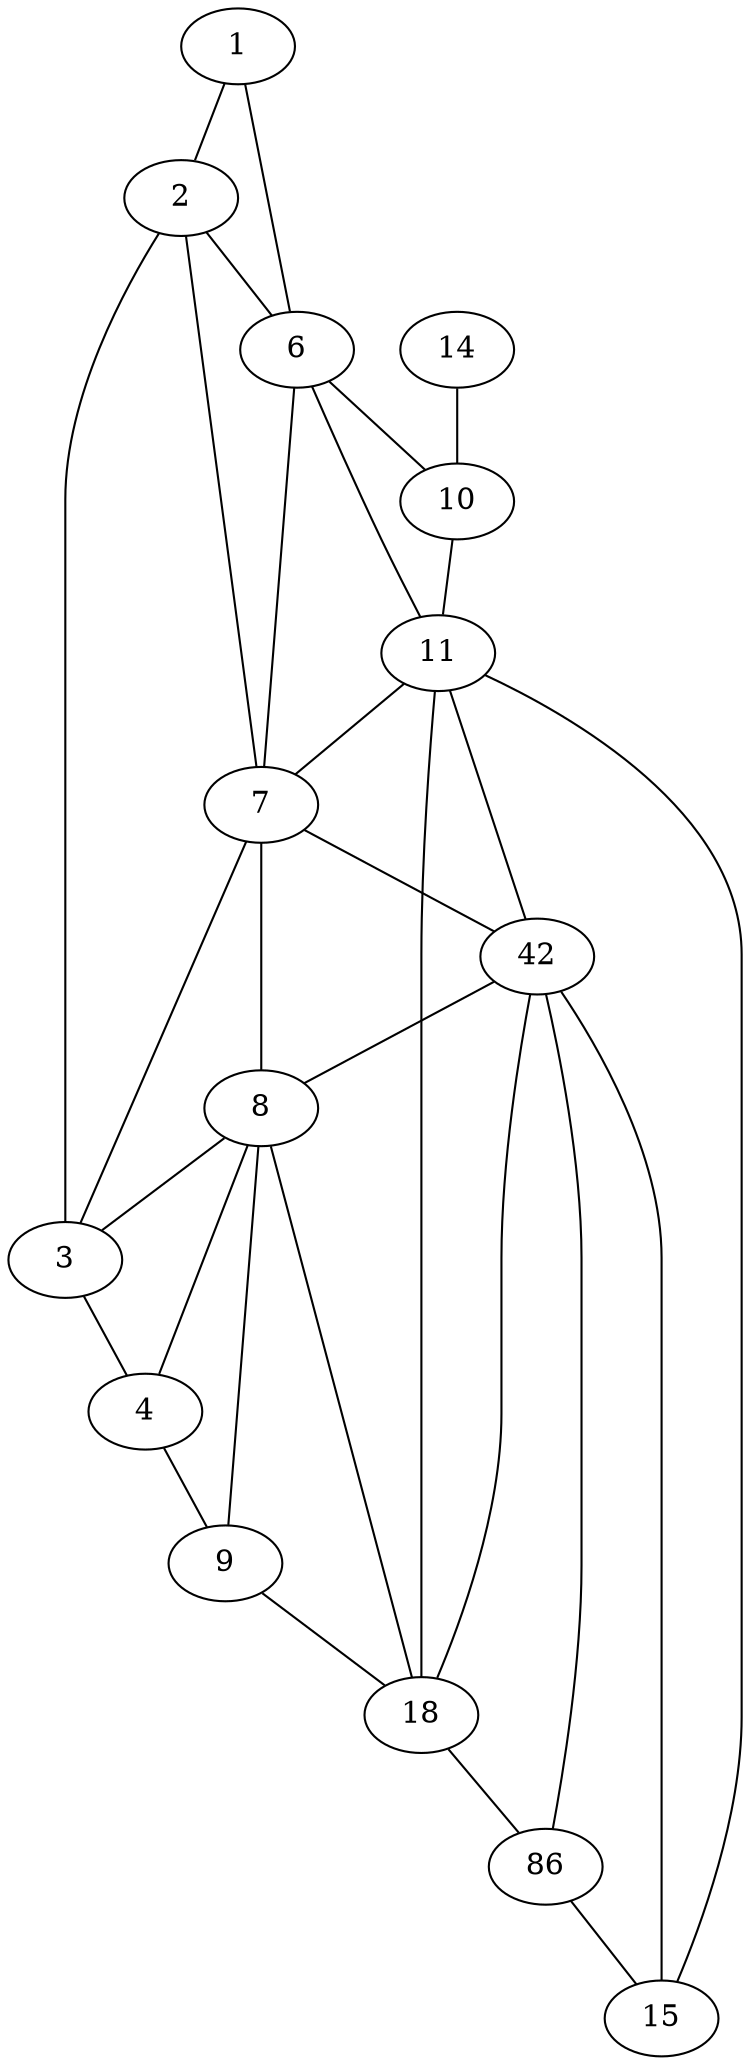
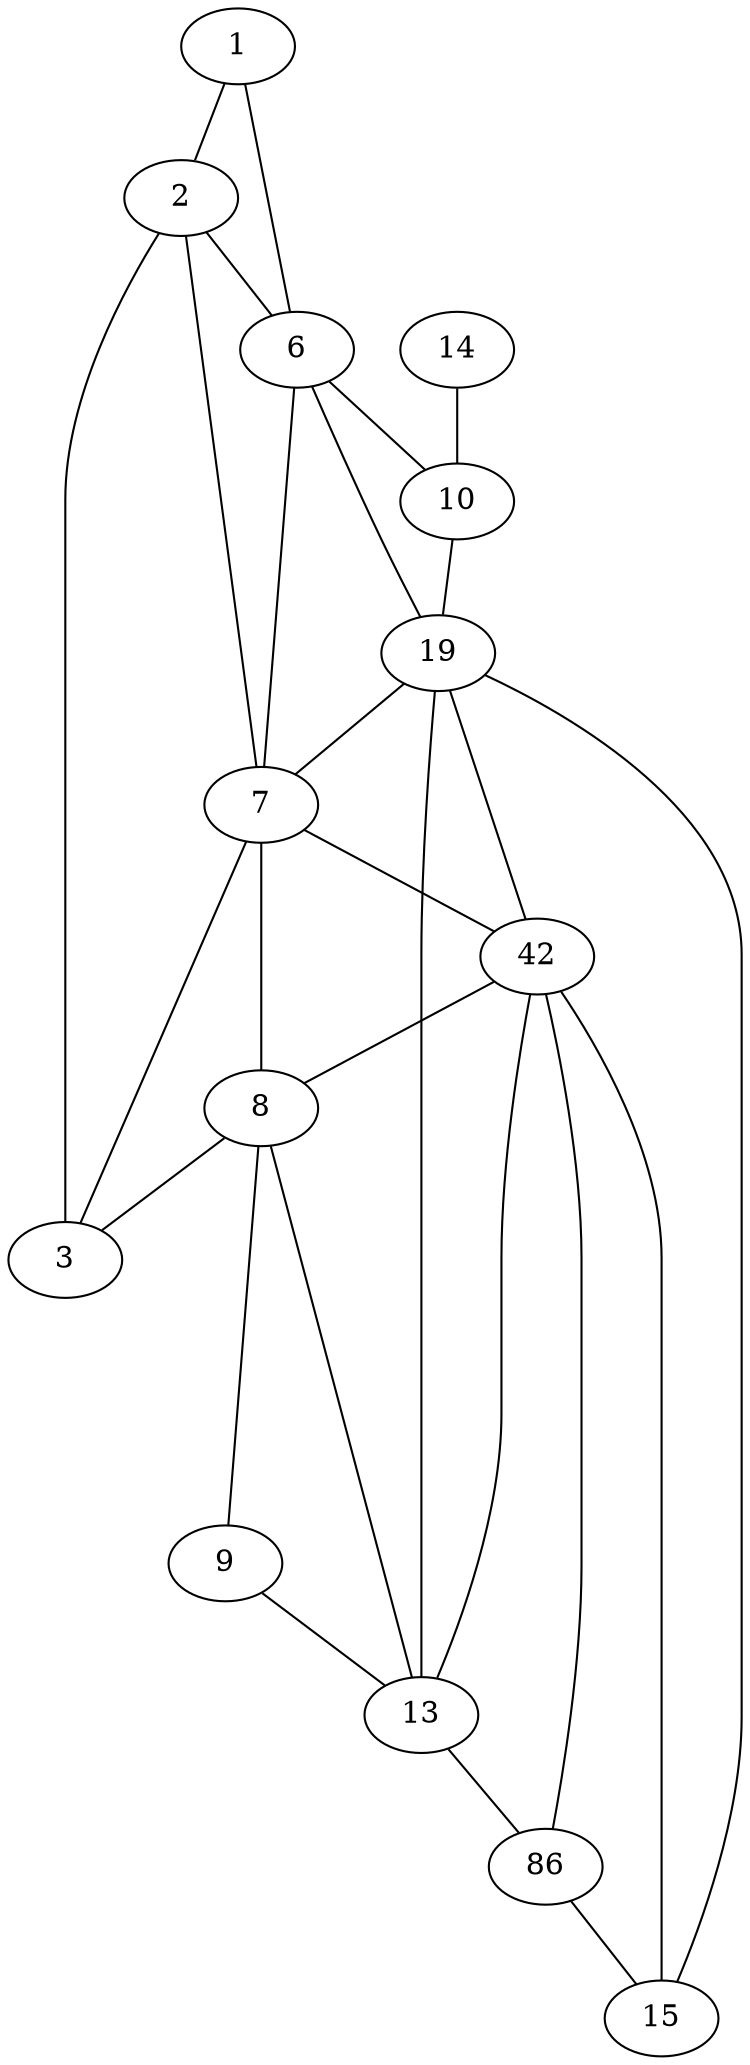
(438, 653) -> (438, 653)
(145, 1412) -> none
(421, 1715) -> (421, 1715)
